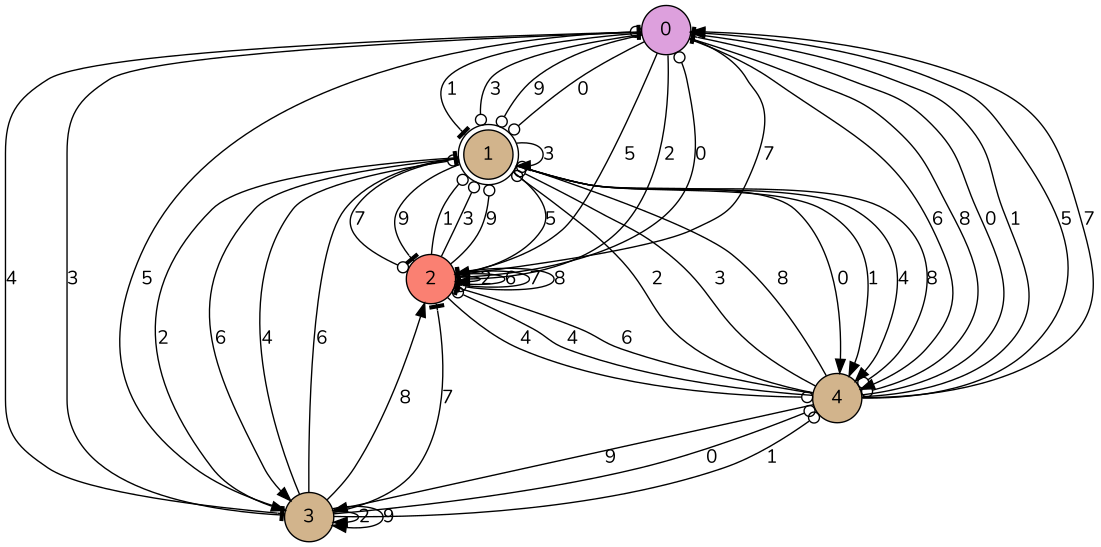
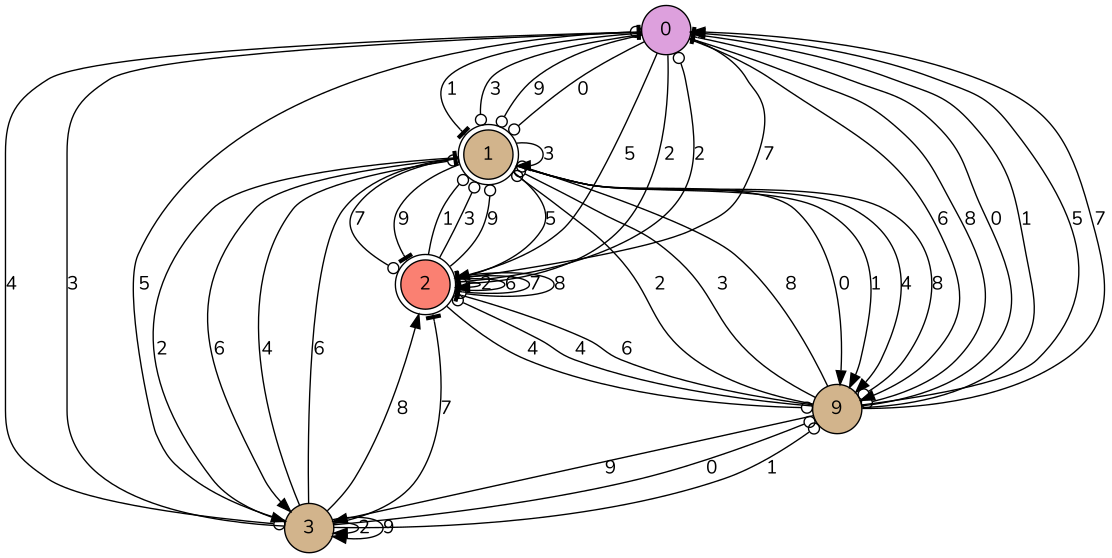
(24, 98) -> (22, 100)
(701, 155) -> (700, 155)
(431, 279) -> (425, 285)
(837, 398) -> (837, 409)
